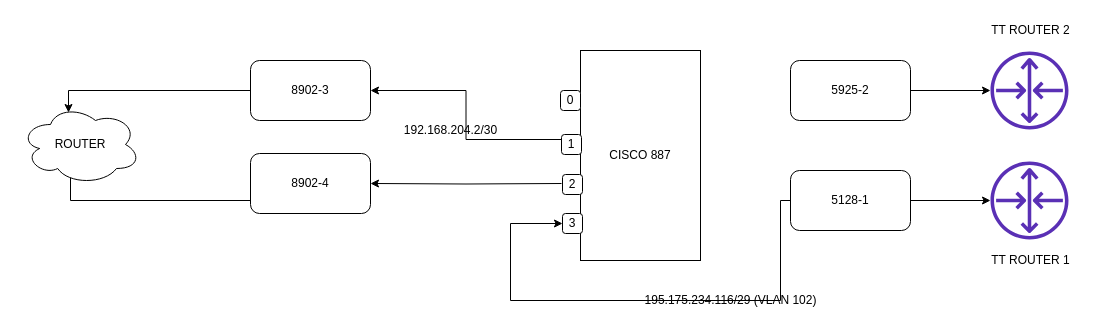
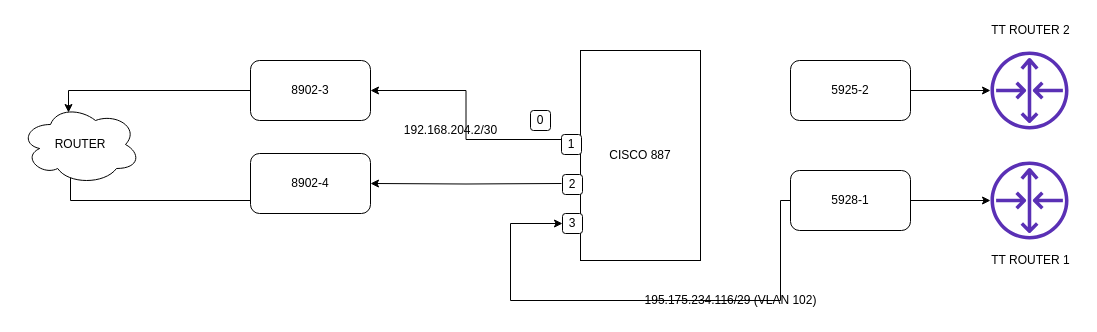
(571, 101) -> (541, 121)
(851, 201) -> (851, 201)
